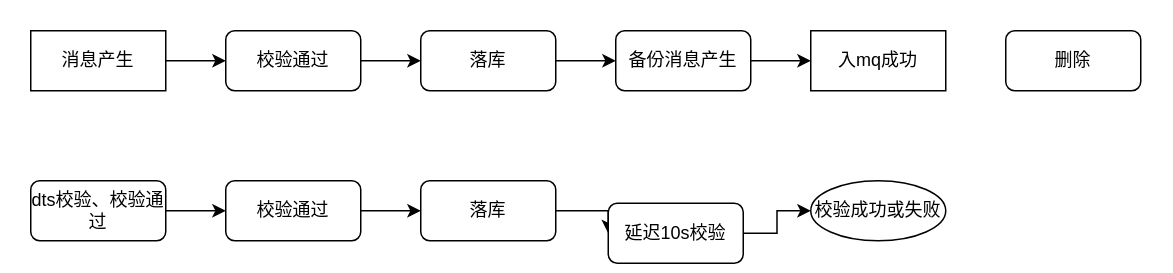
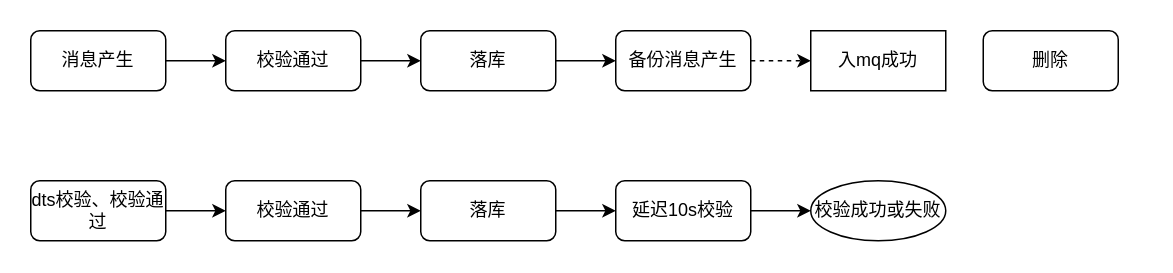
(98, 61) -> (98, 61)
(775, 61) -> (775, 61)
(1073, 61) -> (1051, 61)
(676, 233) -> (683, 211)
